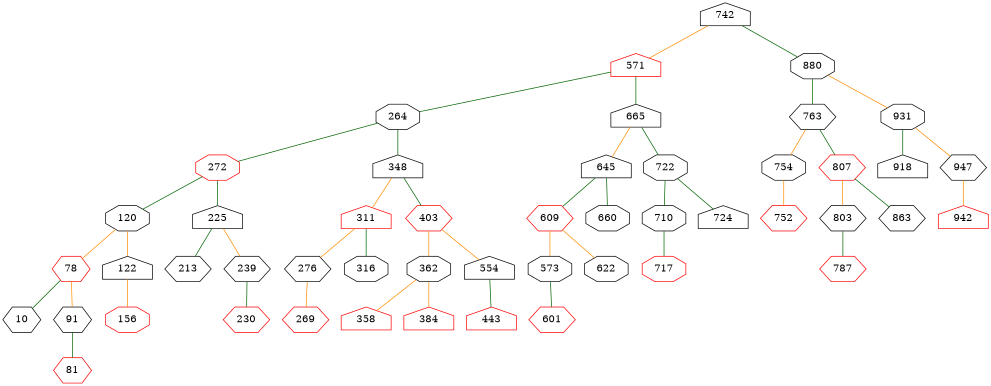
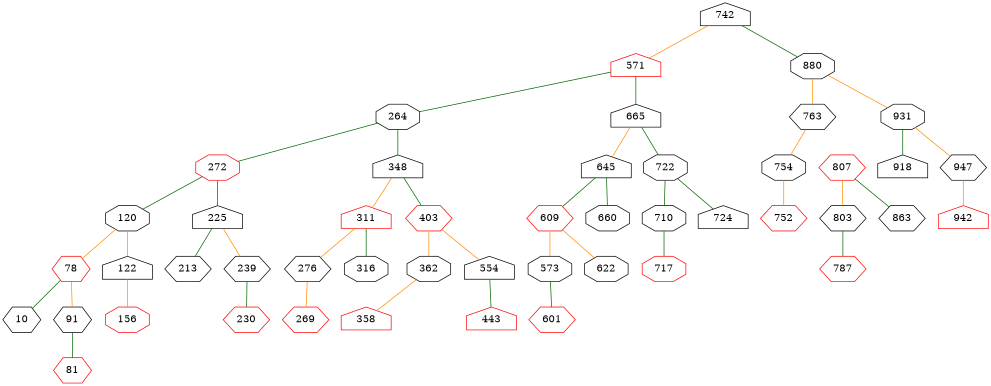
(813, 92) -> (813, 92)
(827, 142) -> none
(429, 320) -> none
